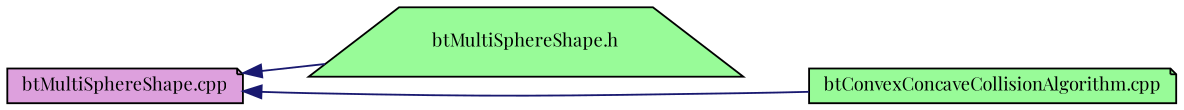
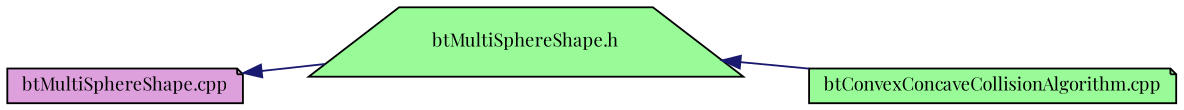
(535, 96) -> (775, 65)
